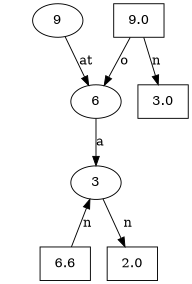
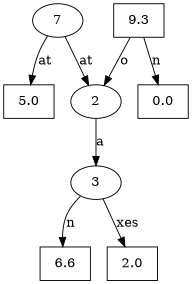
(58, 21) -> (58, 21)
(139, 21) -> (139, 21)
none -> (29, 102)
(96, 102) -> (96, 102)
(163, 102) -> (163, 102)
(128, 223) -> (128, 223)
(79, 227) -> (67, 215)
